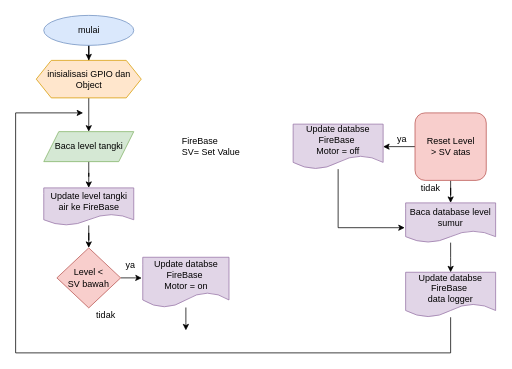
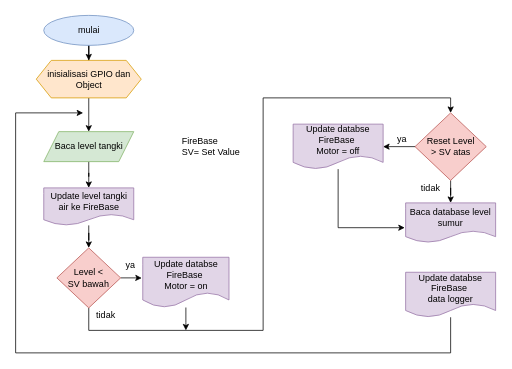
(450, 147) -> (450, 147)
(450, 255) -> none
none -> (166, 330)
